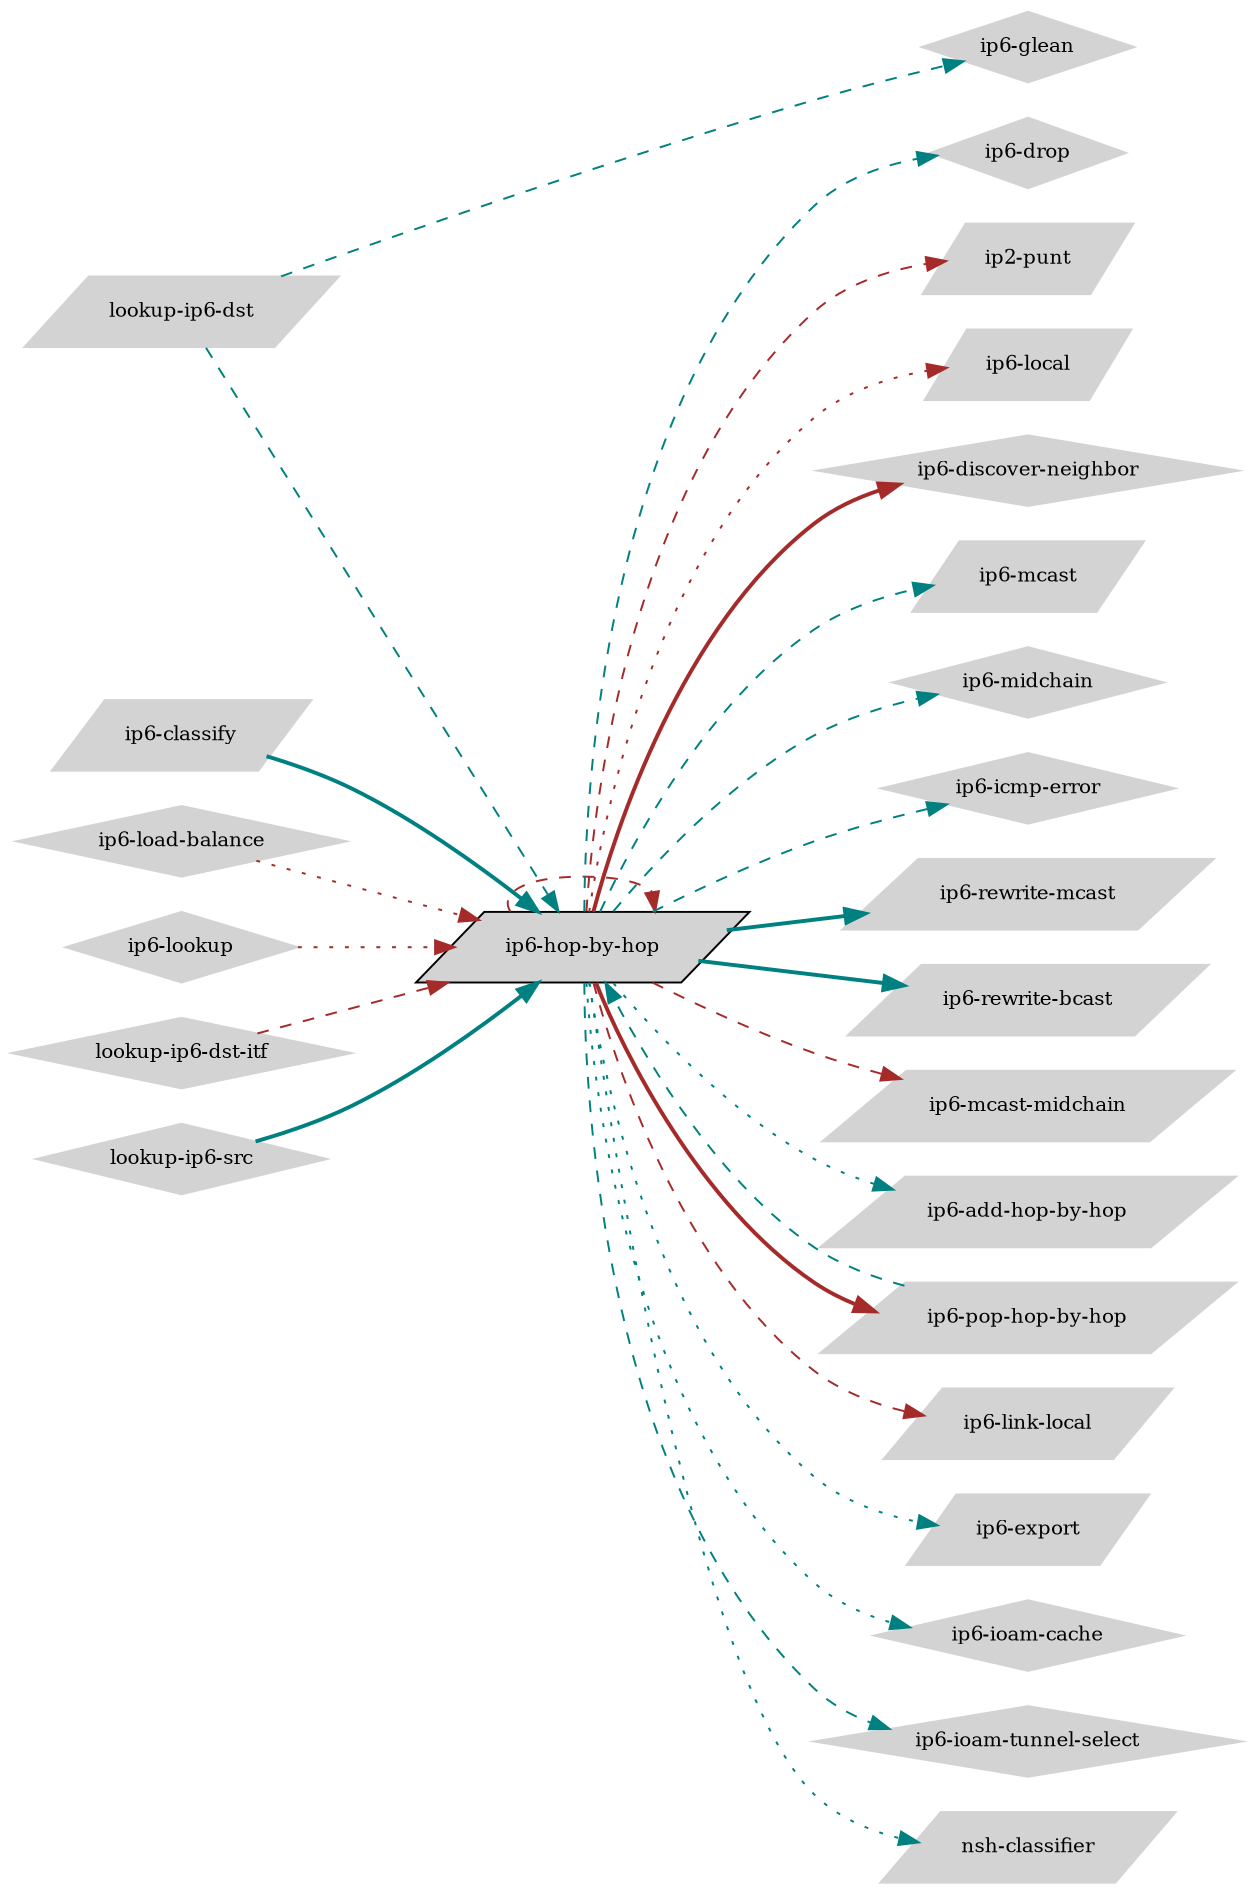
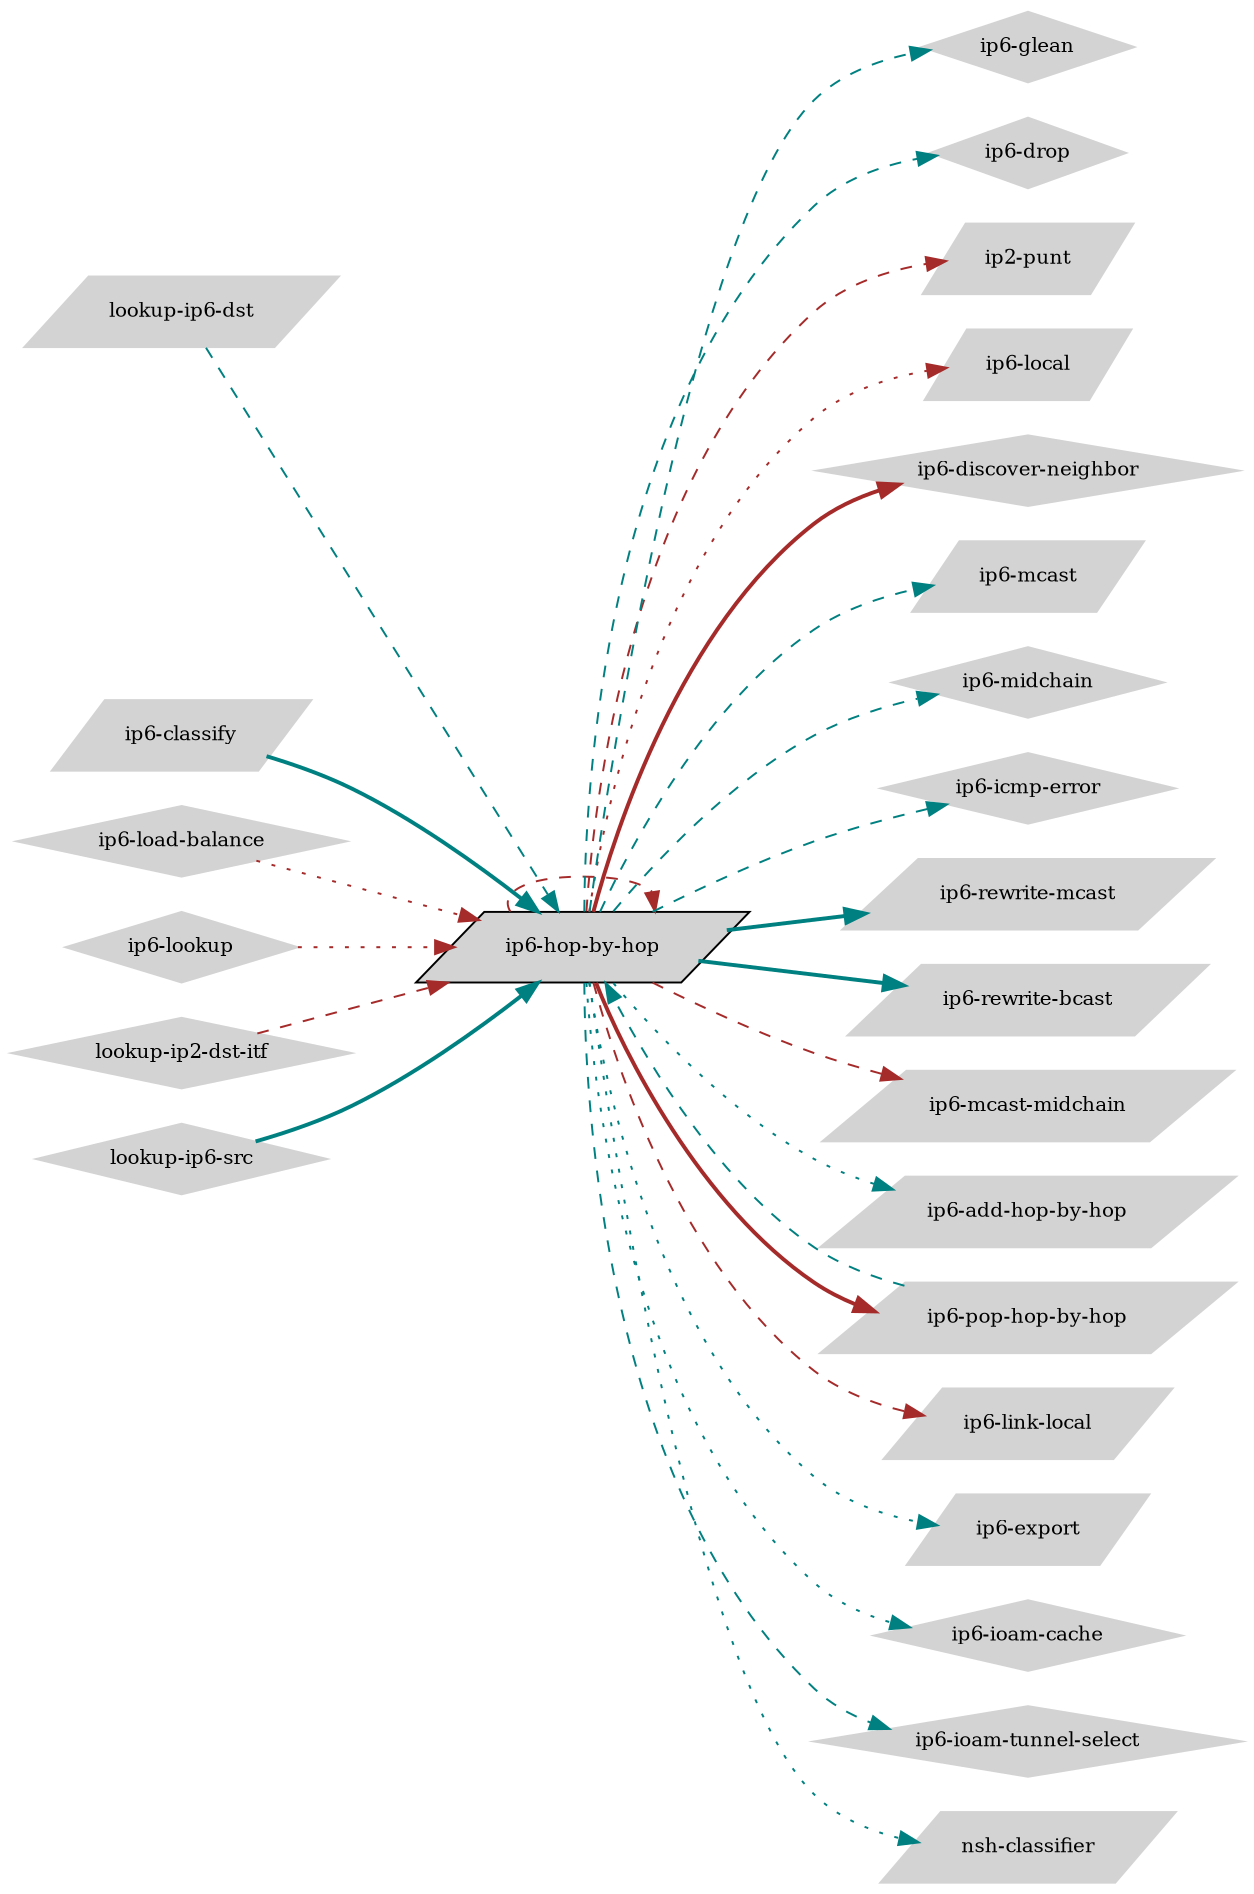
(610, 163) -> (672, 465)
(182, 1053) -> (182, 1053)
